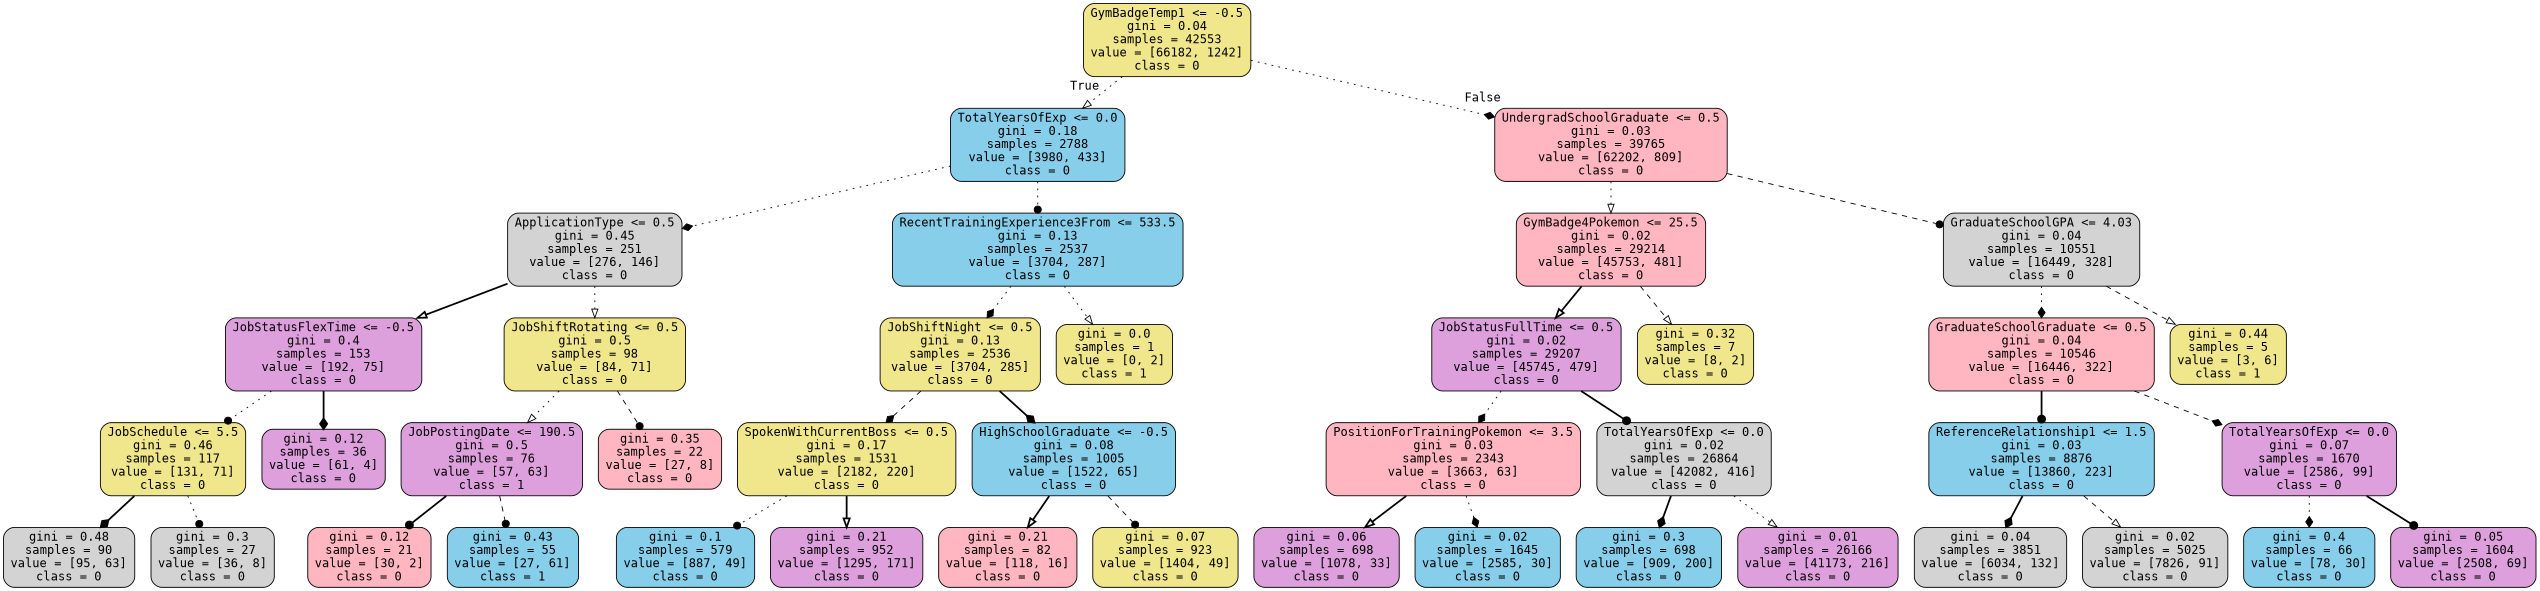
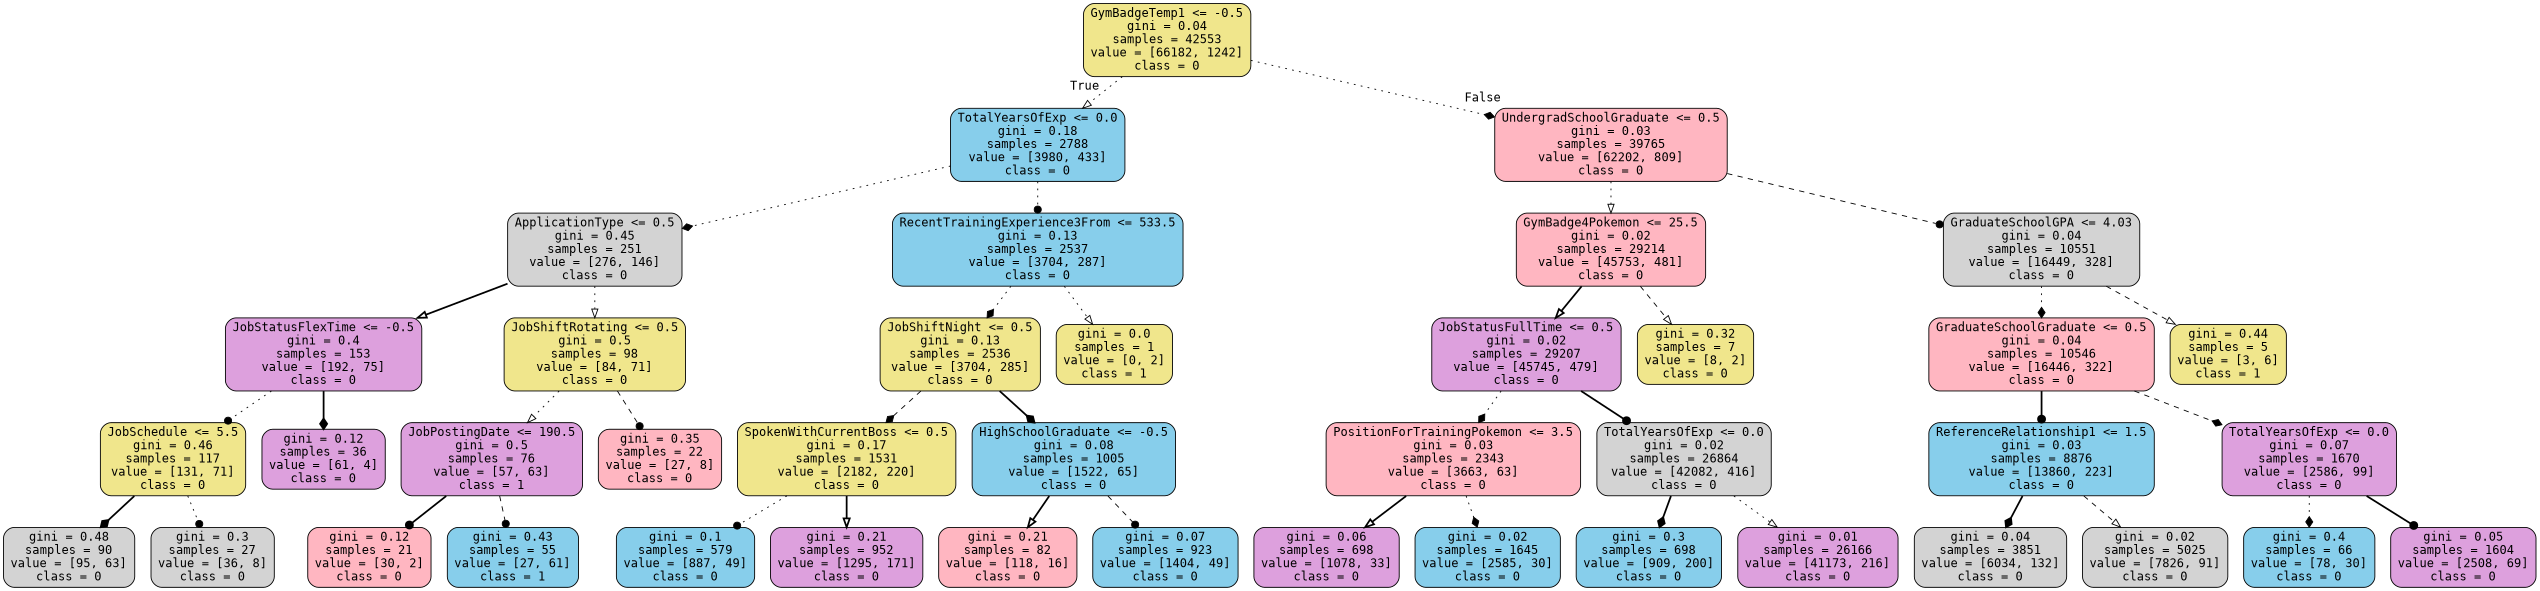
(1165, 557) -> (1165, 557)
